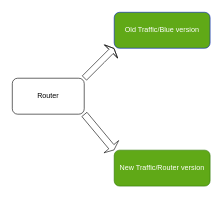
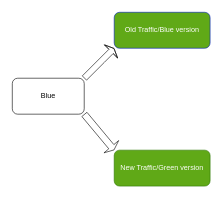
(48, 96) -> (48, 96)
(162, 168) -> (162, 168)
